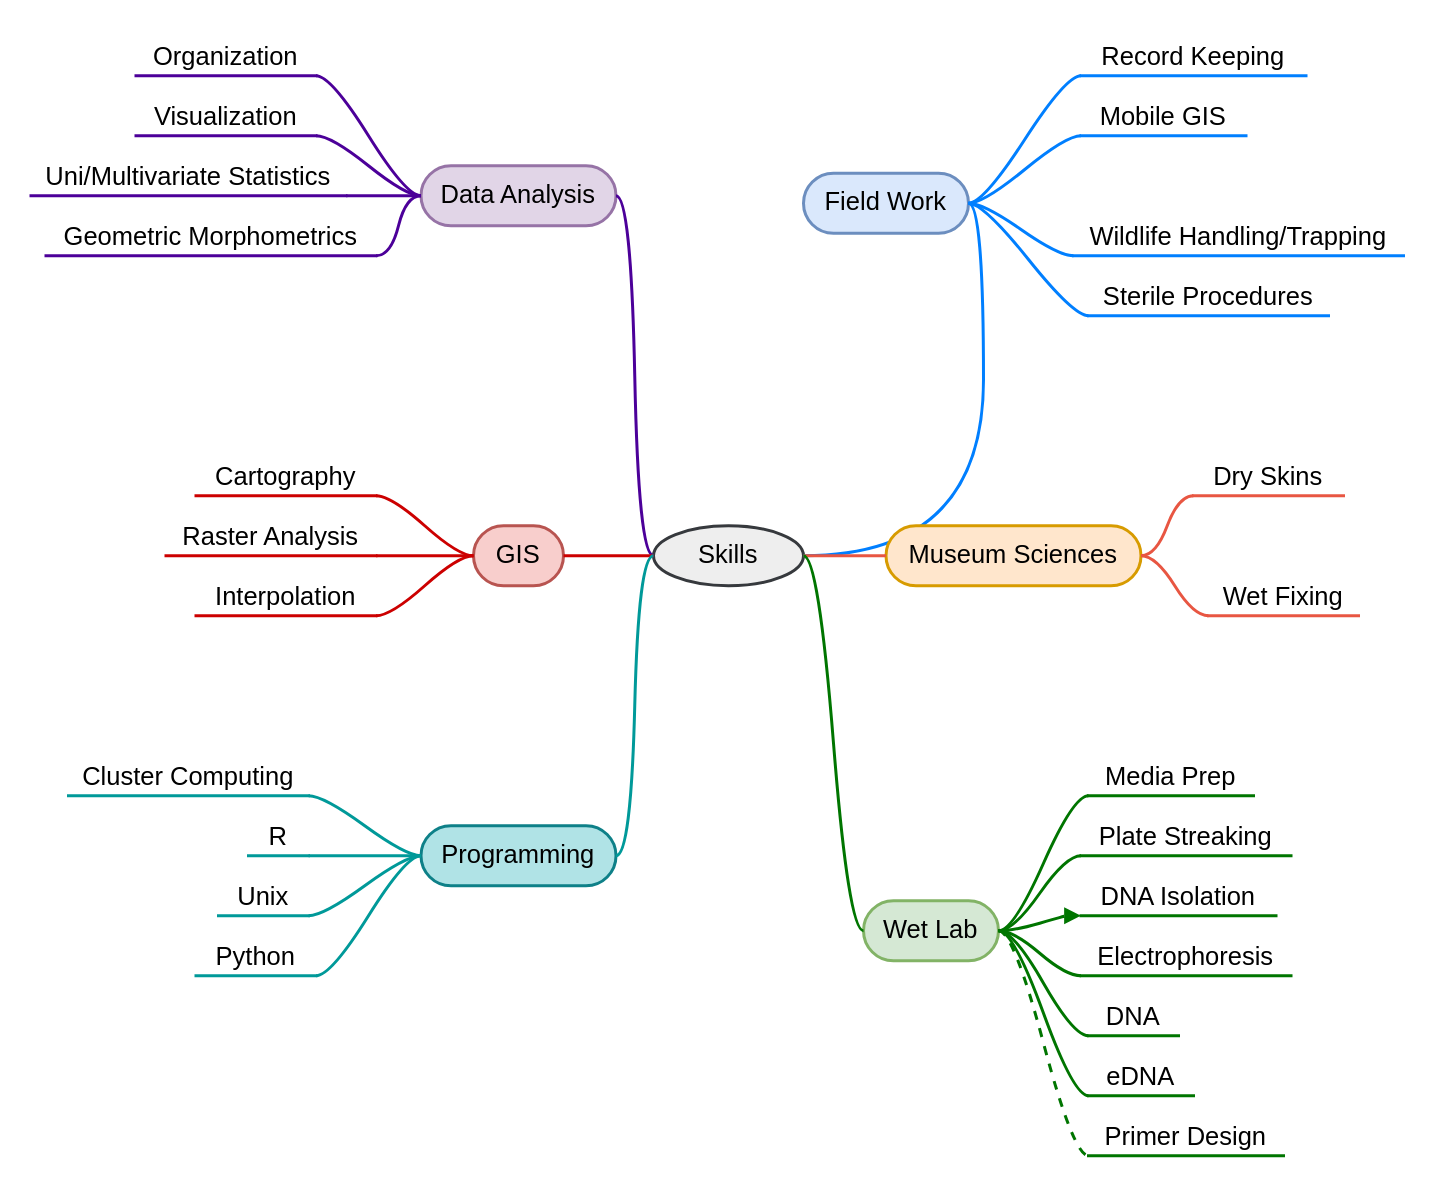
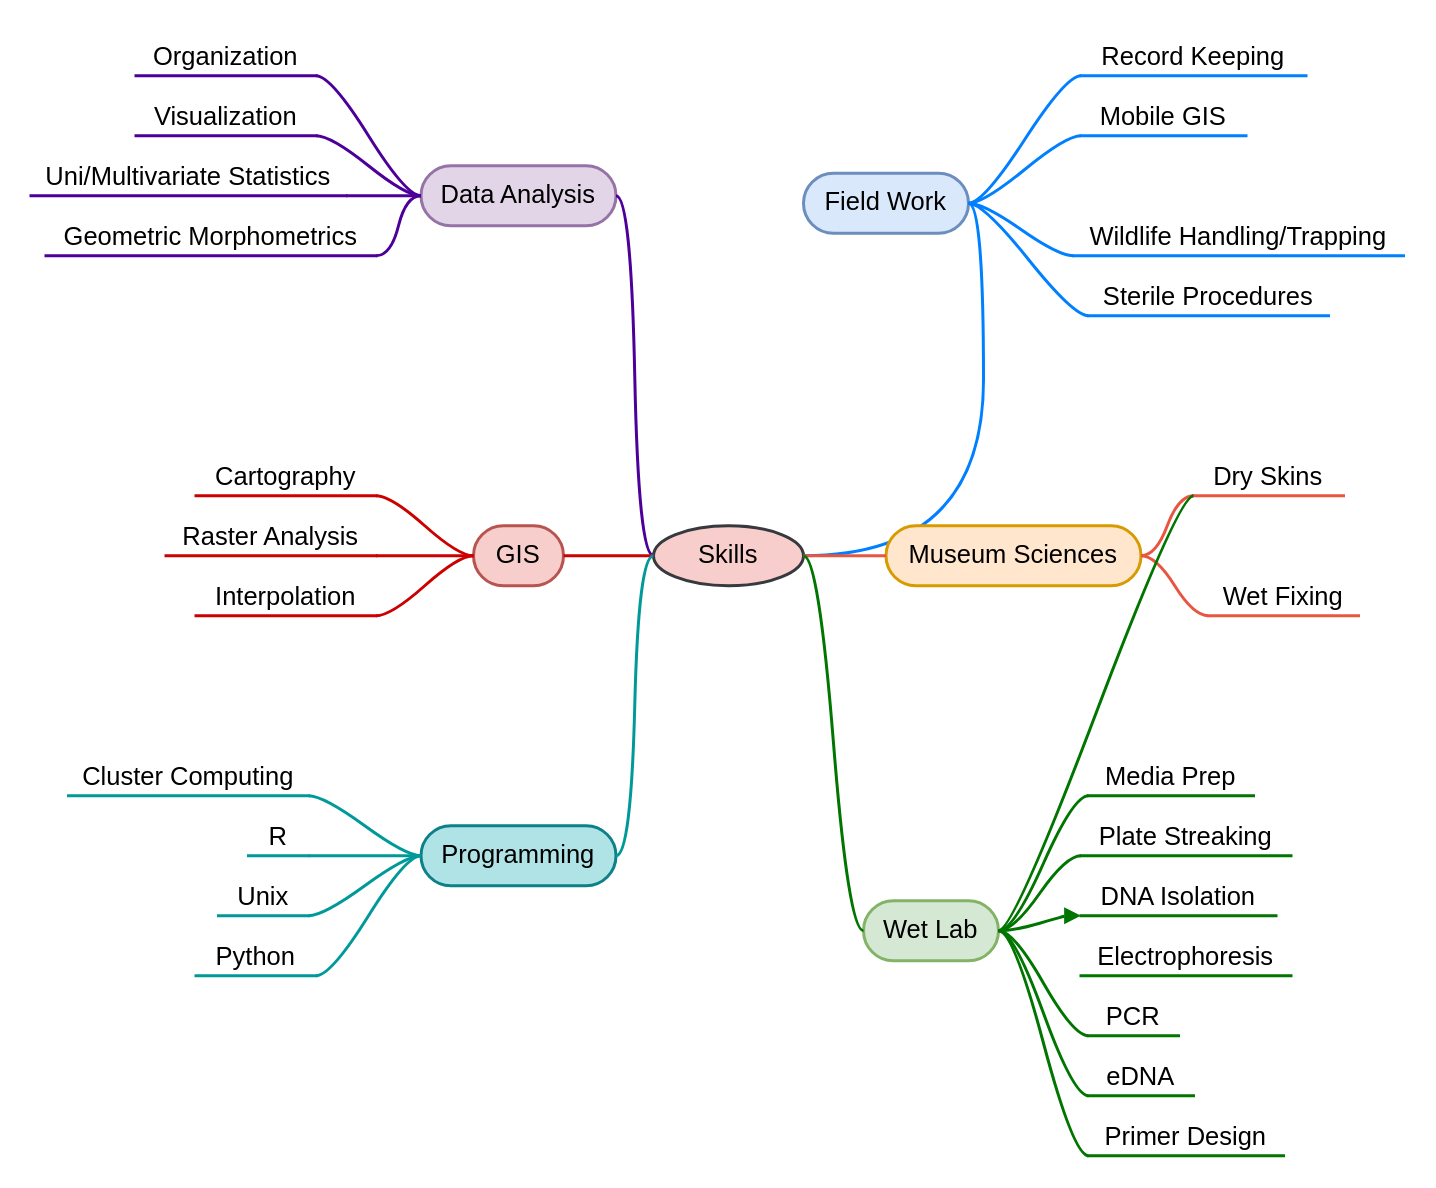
(728, 556) -> (728, 556)
(1043, 956) -> (1096, 712)
(1133, 1016) -> (1133, 1016)
(1044, 1047) -> (1044, 1047)
